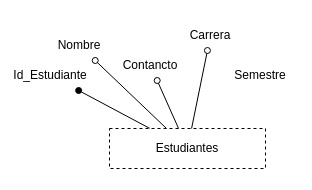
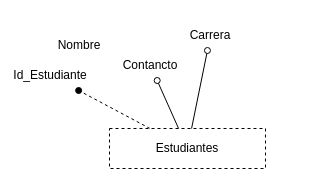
(261, 76) -> none
(132, 96) -> none
(115, 110) -> (115, 110)
